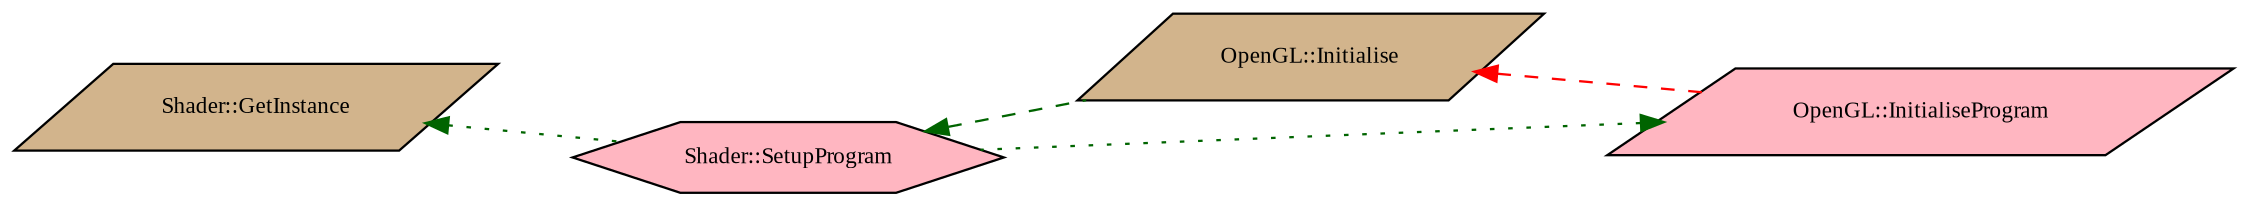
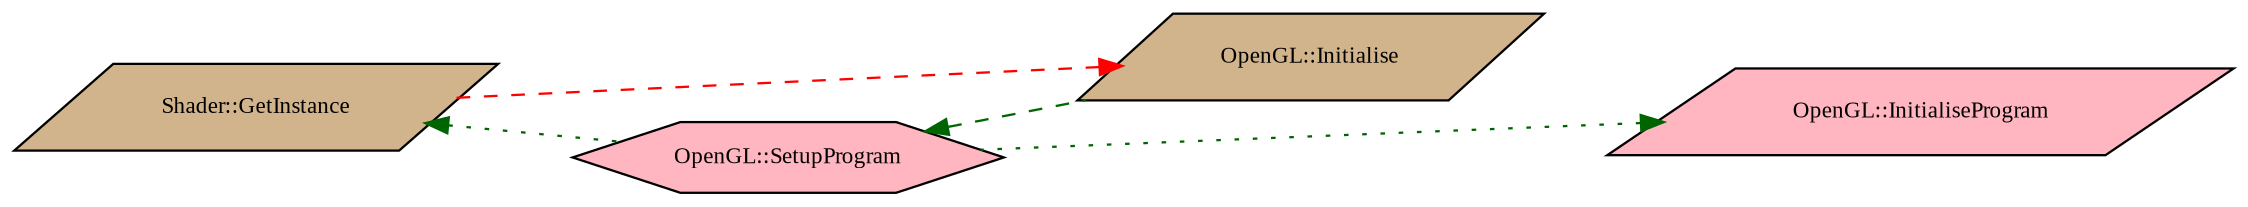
(1602, 83) -> (776, 82)
(788, 157) -> (788, 157)
